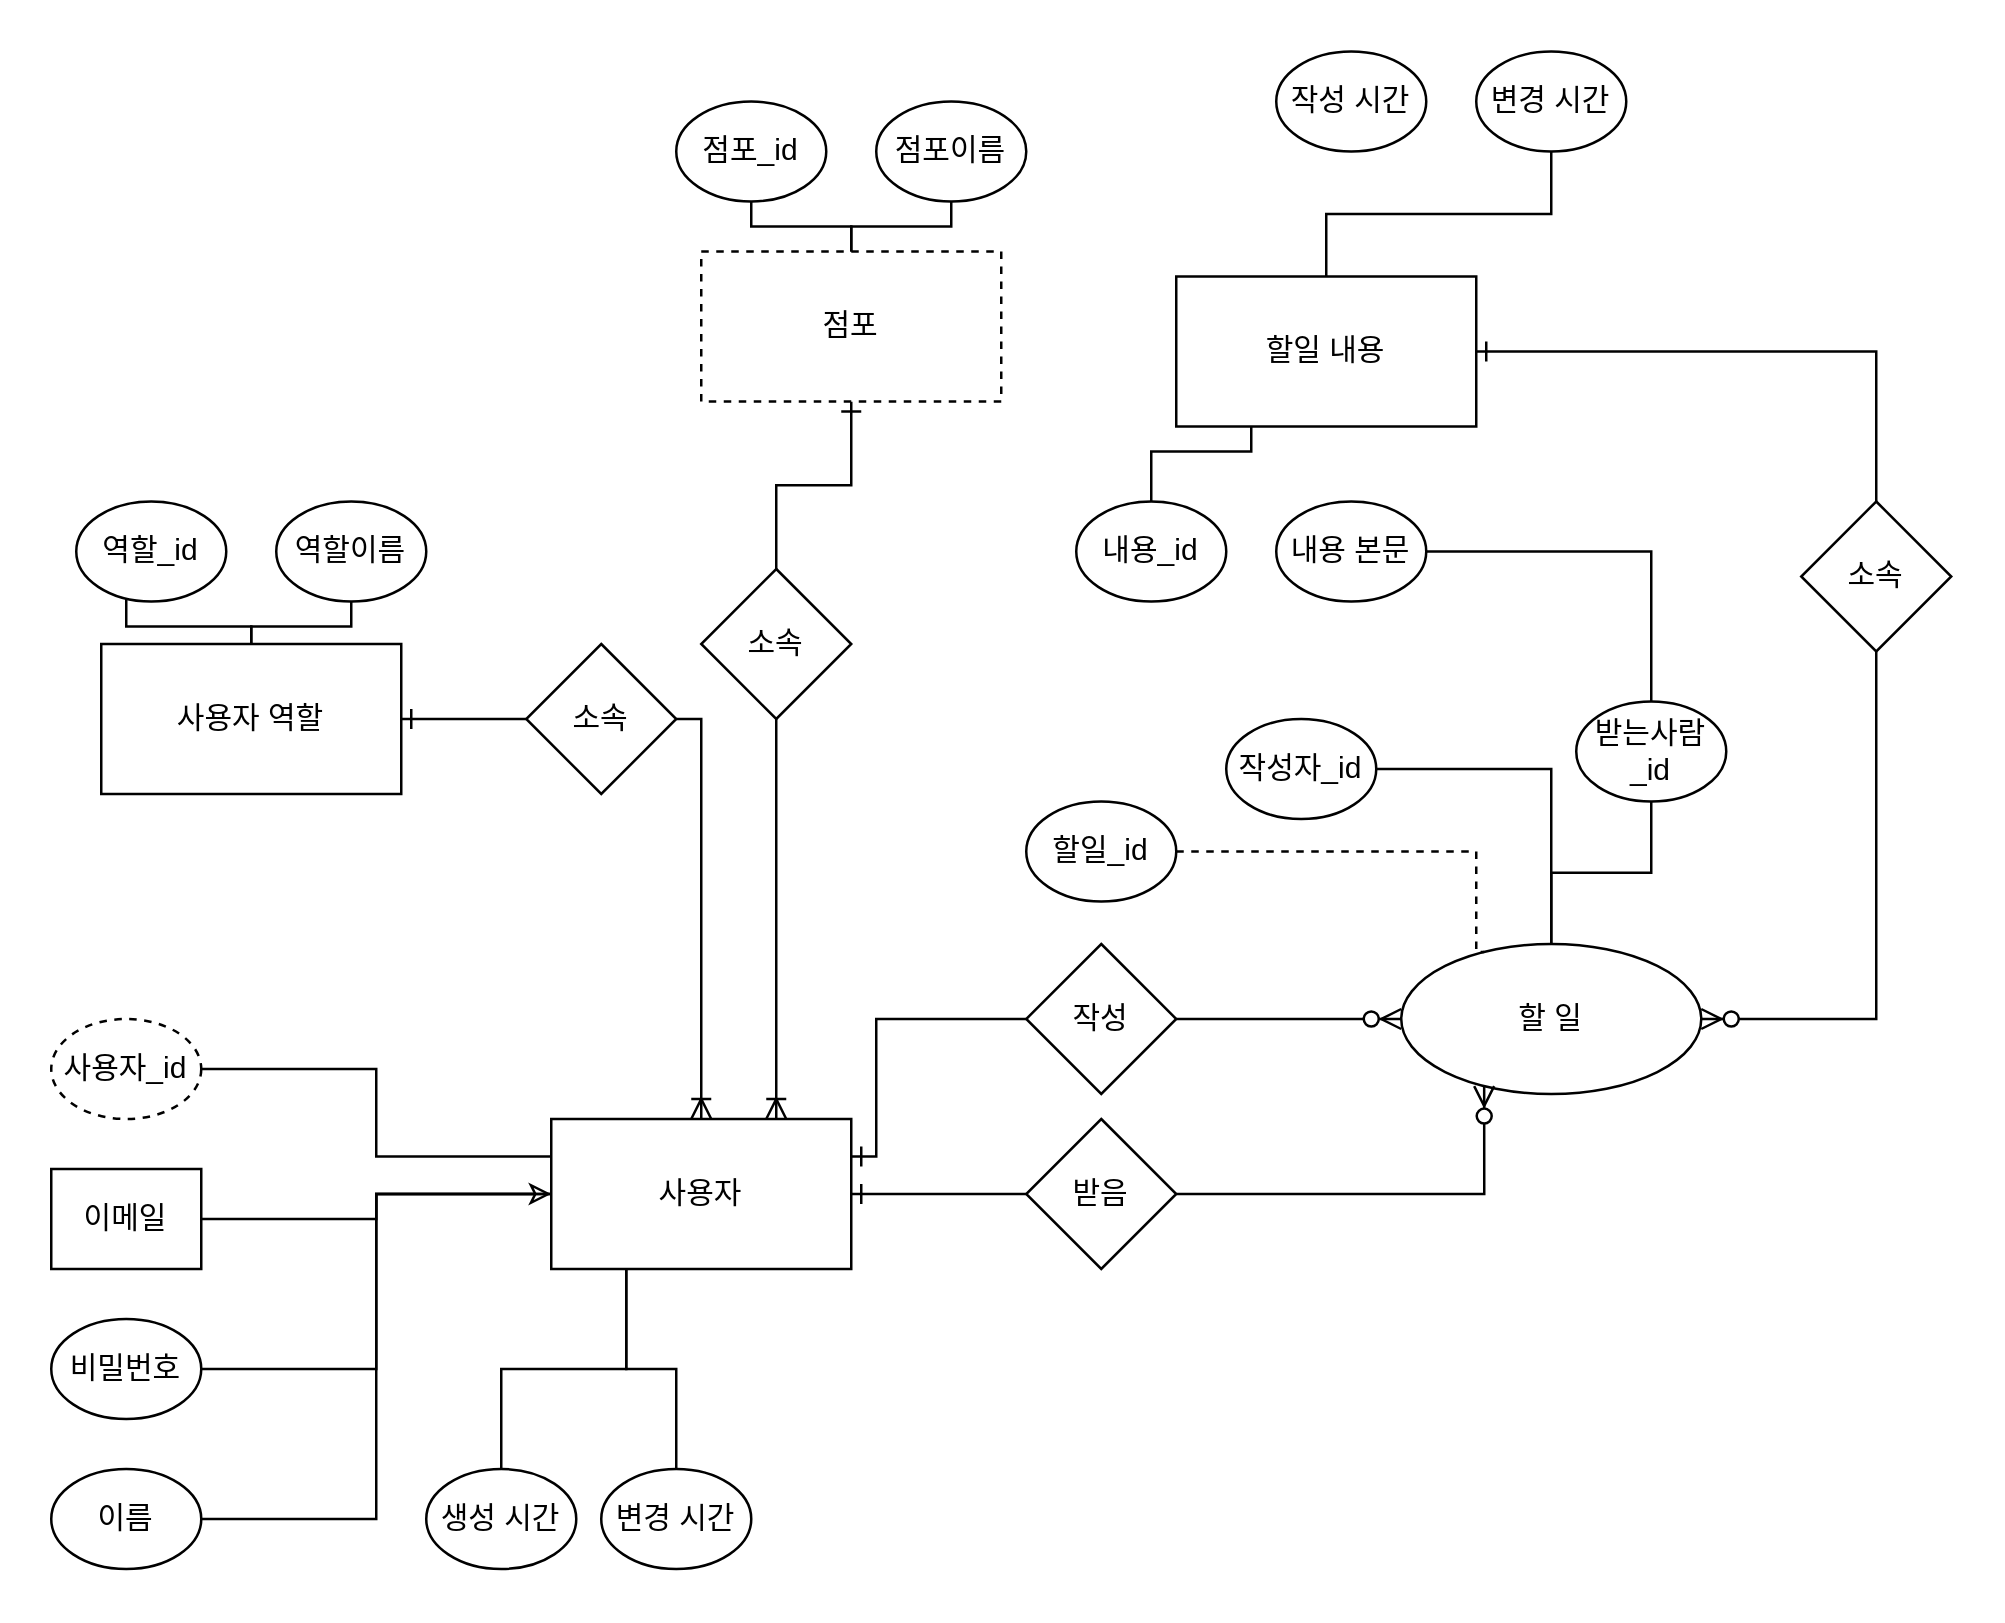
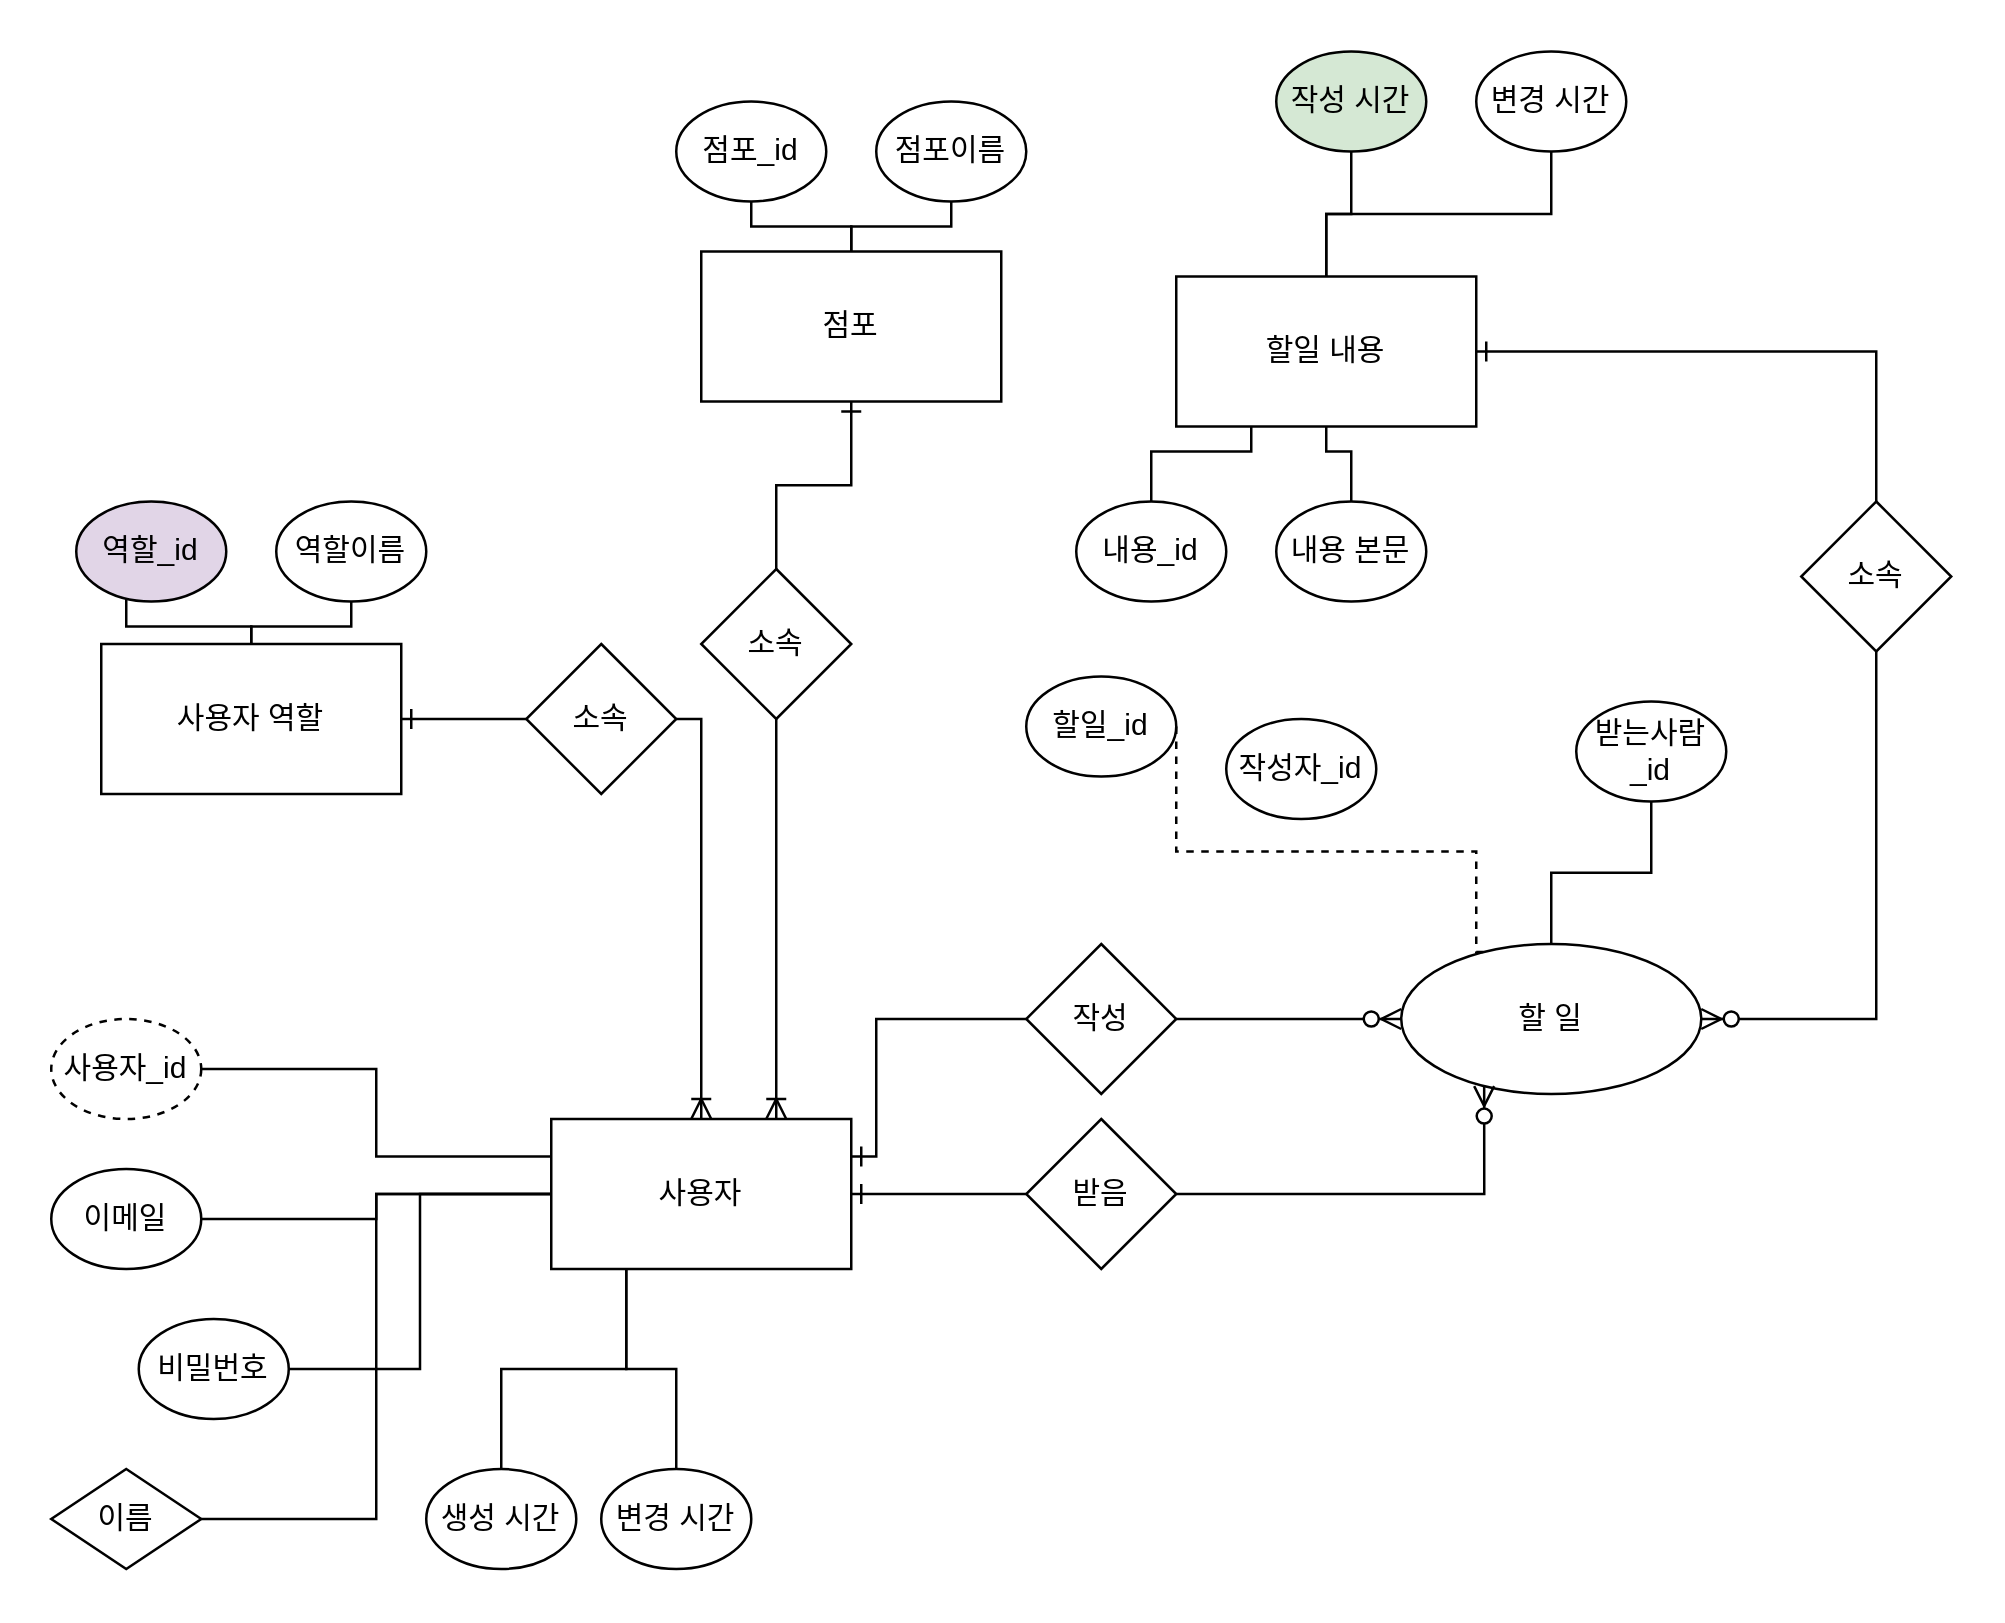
(1351, 101) -> (1351, 101)
none -> (1351, 179)
(851, 326) -> (851, 326)
(151, 551) -> (151, 551)
(1613, 551) -> (1351, 451)
(1512, 769) -> none
(1101, 851) -> (1101, 726)
(126, 1219) -> (126, 1219)
(202, 1219) -> (202, 1219)
(126, 1369) -> (214, 1369)
(126, 1519) -> (126, 1519)
